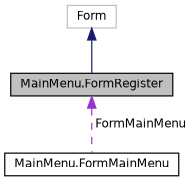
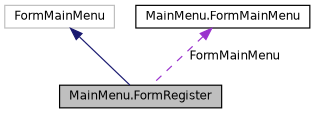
(92, 17) -> (60, 17)
(92, 131) -> (177, 61)
